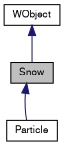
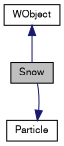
(25, 107) -> (39, 97)
